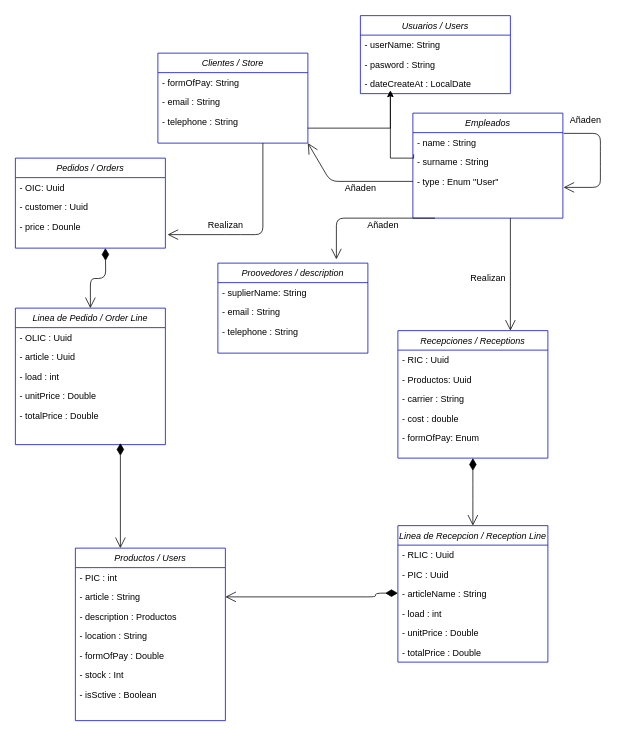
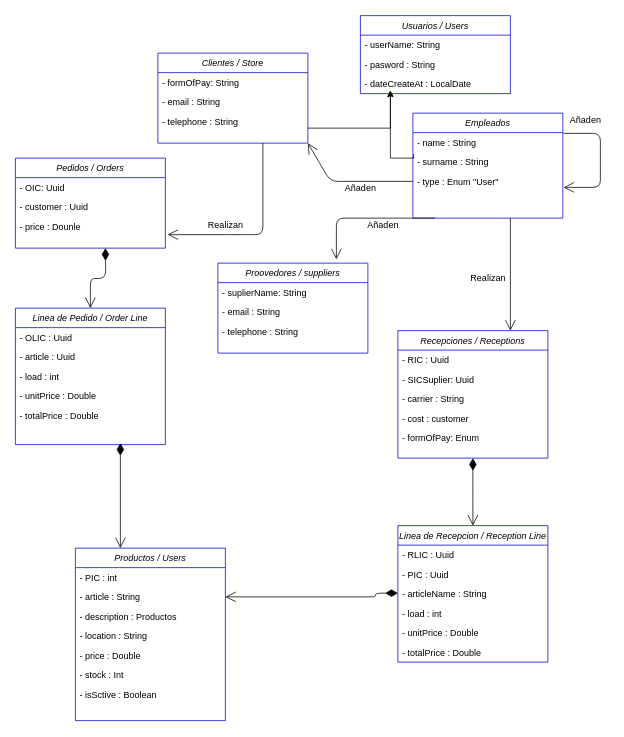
(293, 273) -> (293, 273)
(440, 380) -> (440, 380)
(434, 419) -> (440, 419)
(124, 656) -> (113, 656)
